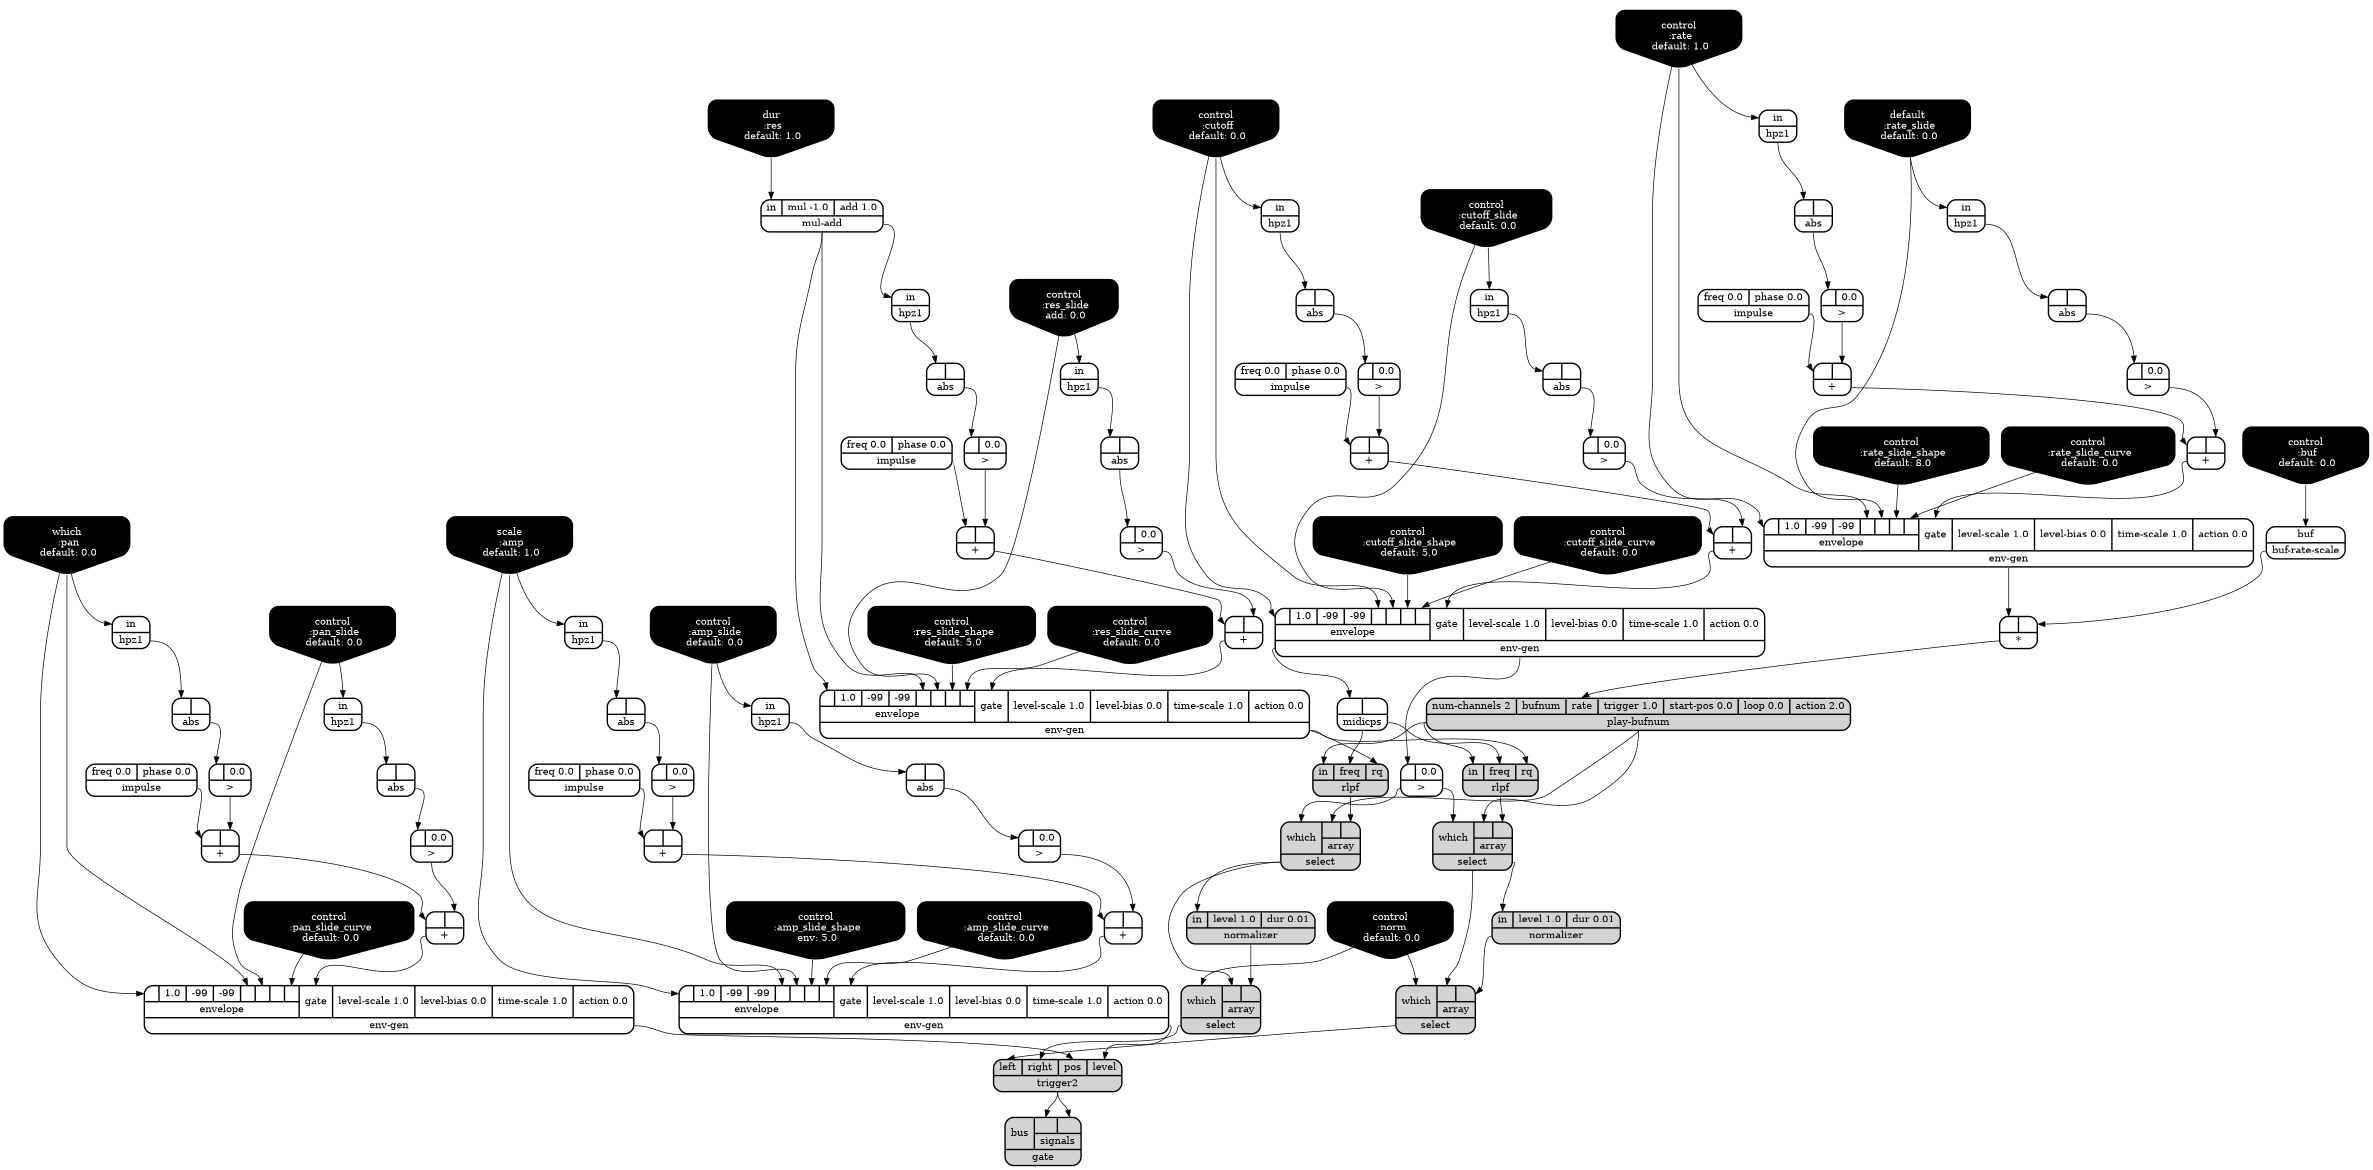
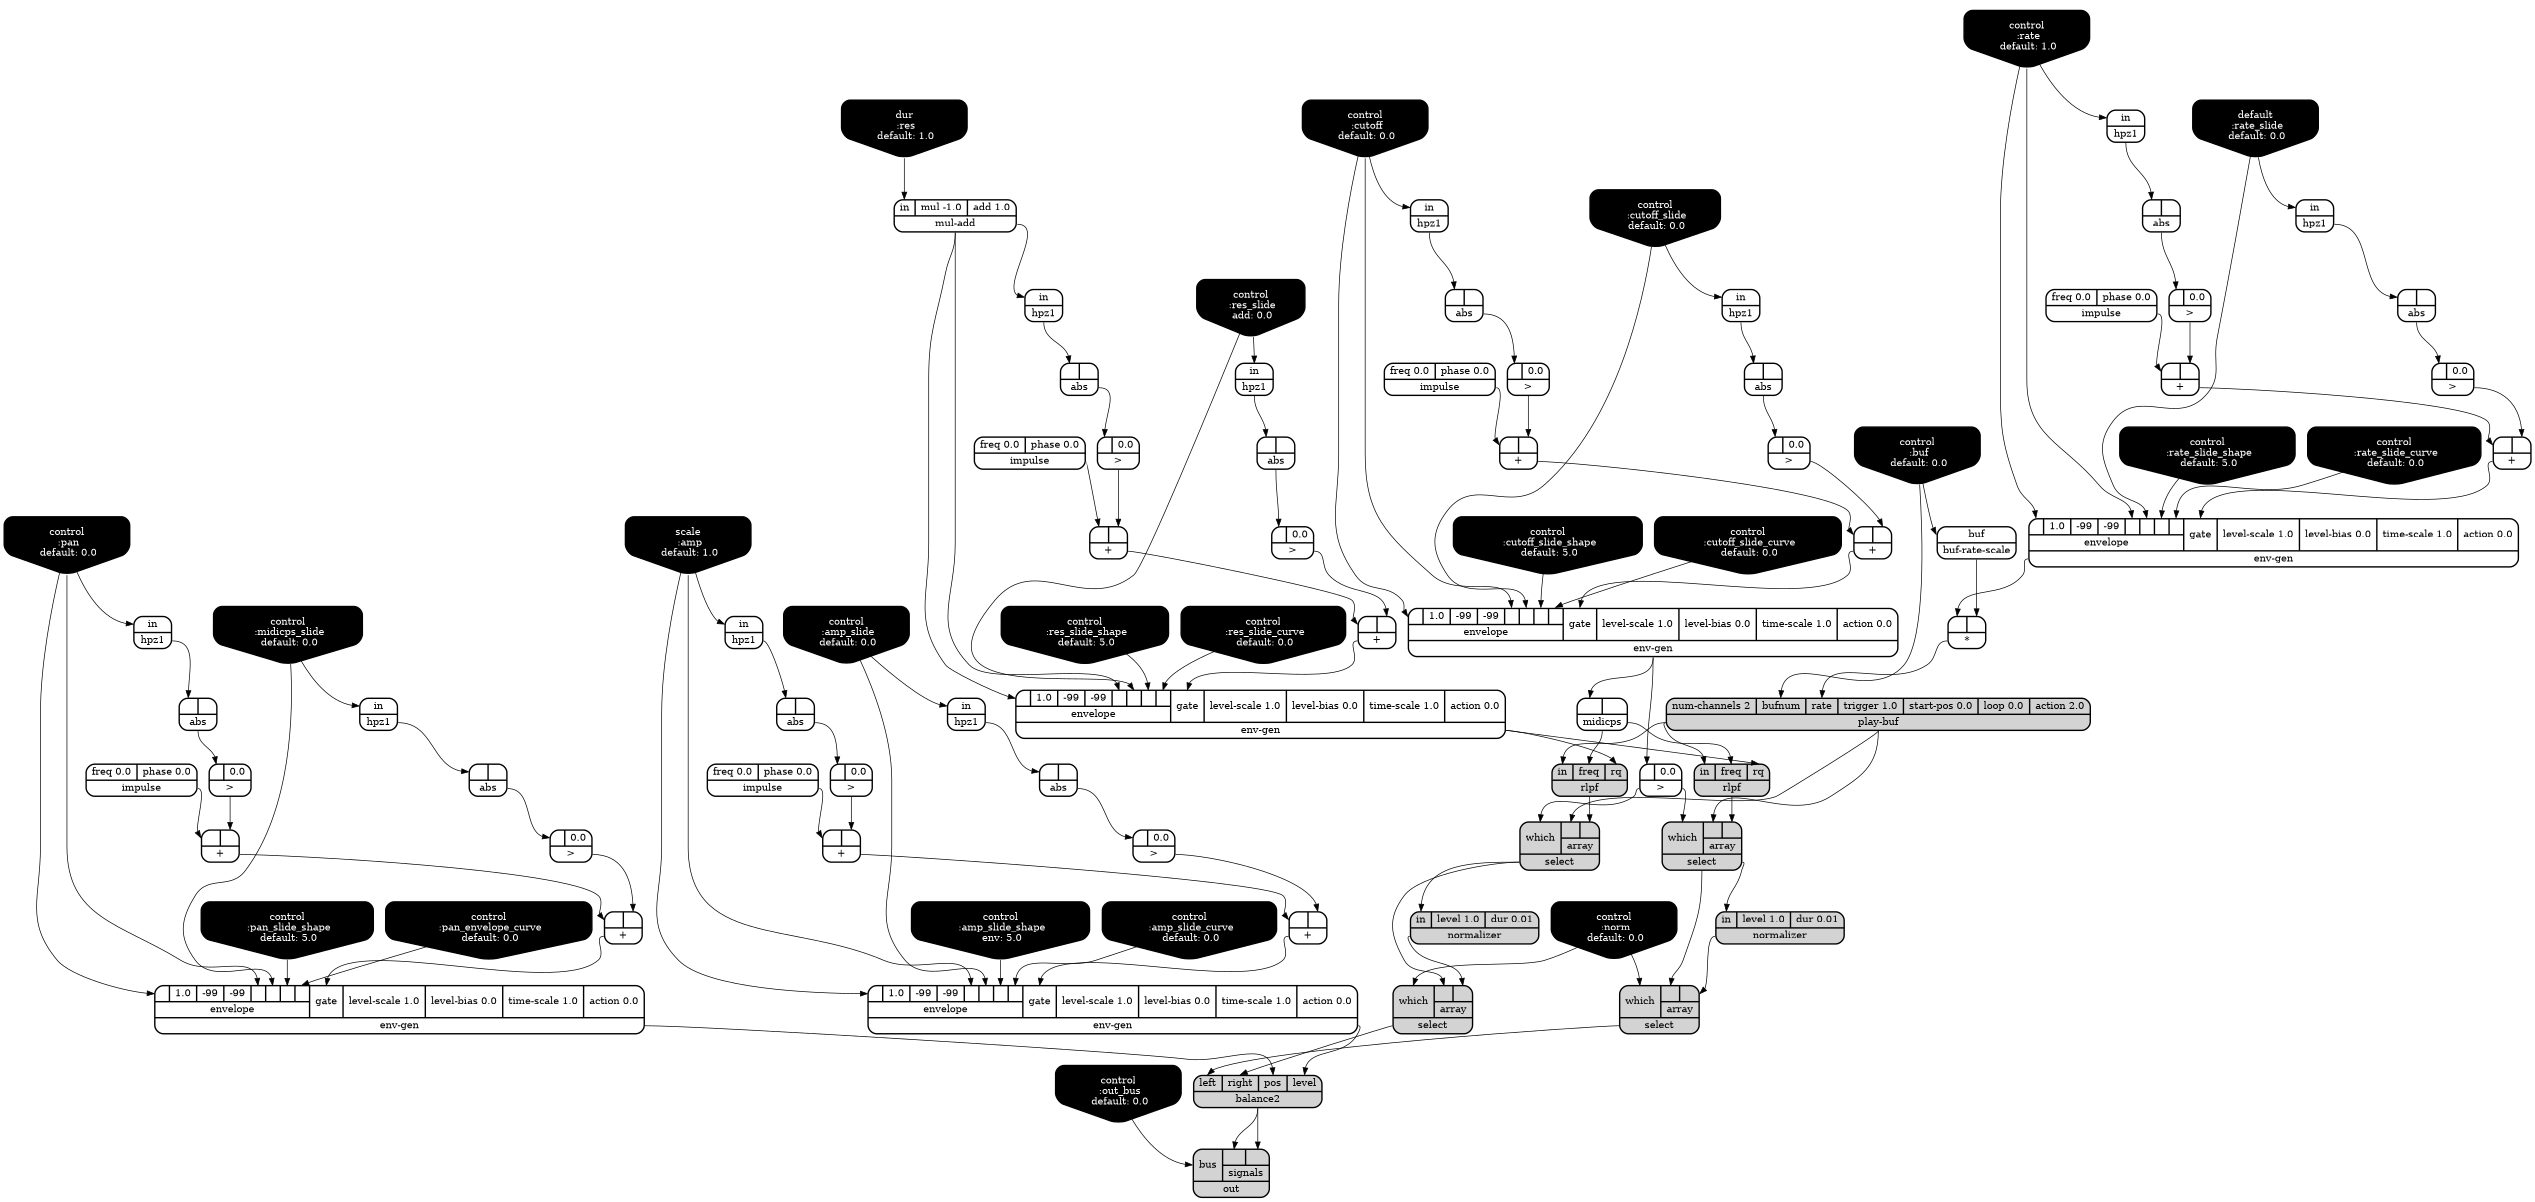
(1901, 453) -> (2207, 453)
(67, 543) -> (67, 543)
(333, 633) -> (288, 633)
none -> (1913, 643)
(1638, 722) -> (1878, 722)
none -> (287, 928)
(329, 928) -> (489, 928)
(1058, 1083) -> (1258, 1099)
none -> (1118, 1091)
(1043, 1157) -> (1231, 1189)
